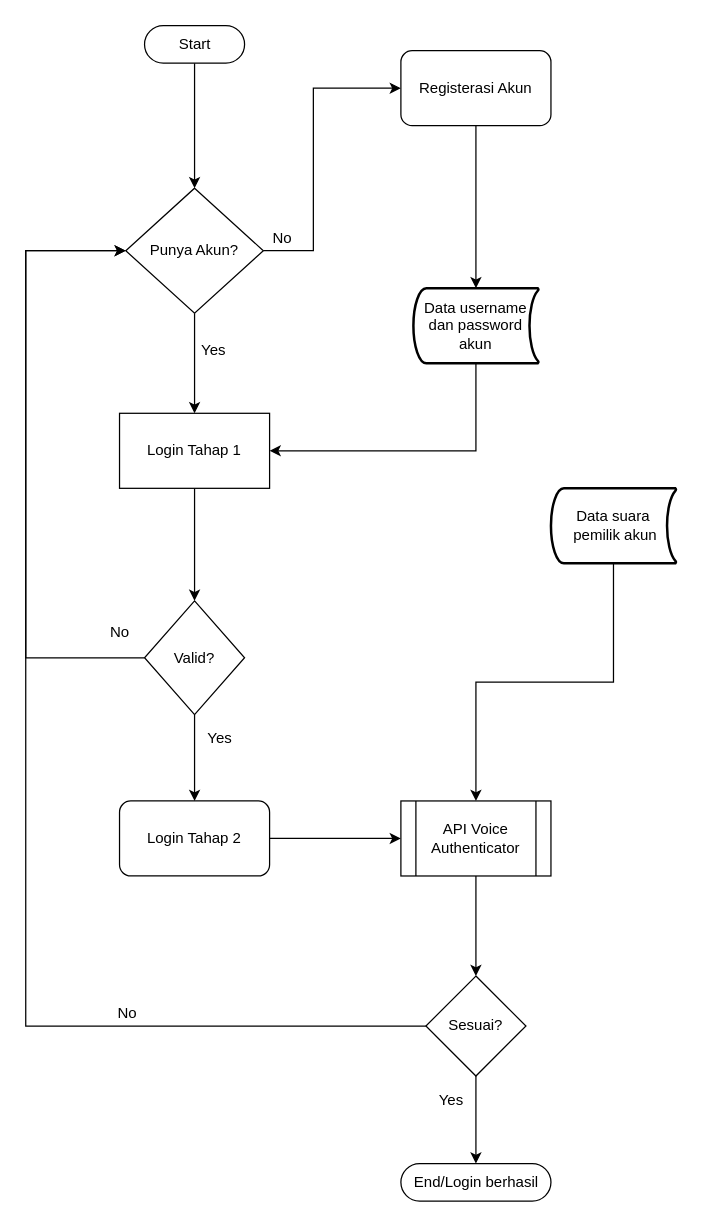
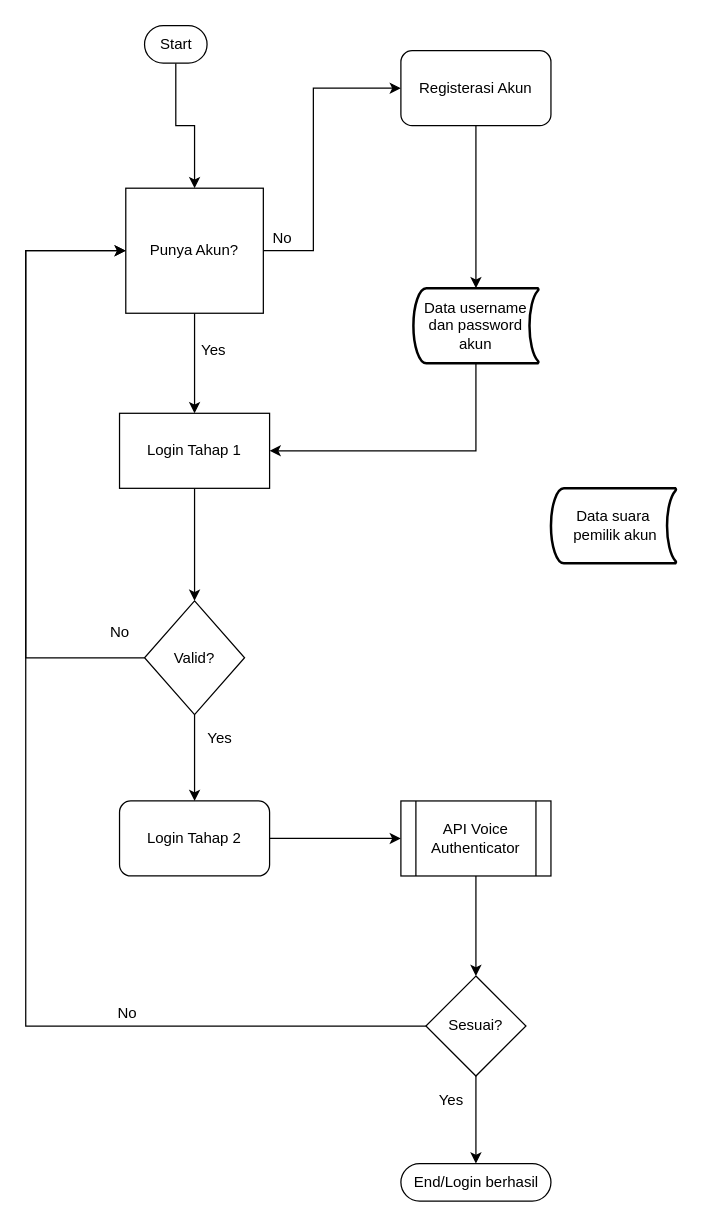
(194, 44) -> (176, 44)
(194, 251) -> (194, 251)
(549, 682) -> none
